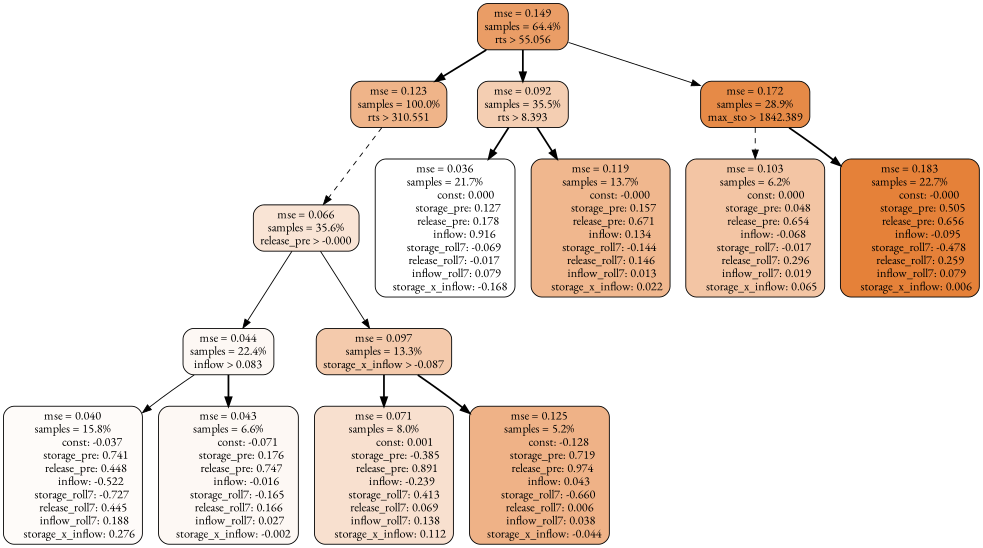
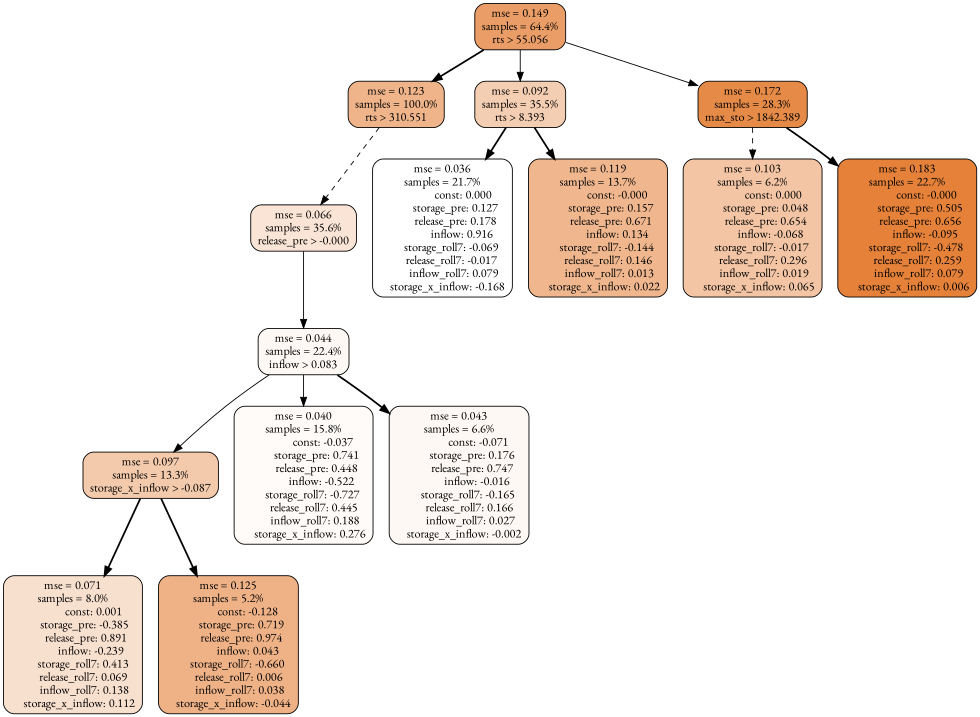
(523, 61) -> (520, 61)
(755, 104) -> (753, 104)
(343, 286) -> (223, 408)
